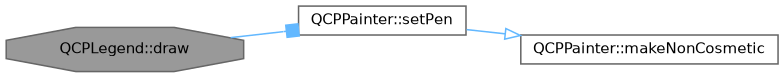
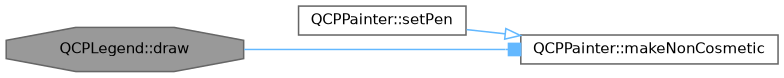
(257, 35) -> (375, 49)
